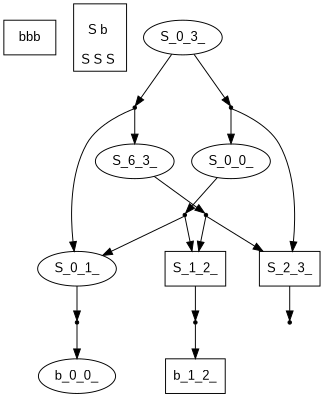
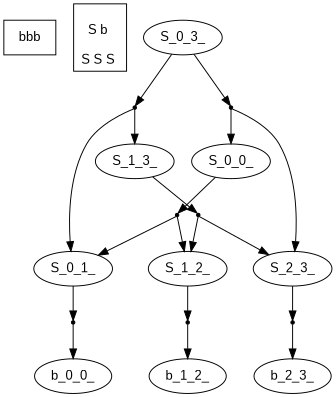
(135, 161) -> (135, 161)
(195, 269) -> (188, 269)
(290, 269) -> (293, 269)
(195, 376) -> (188, 376)
none -> (293, 376)
